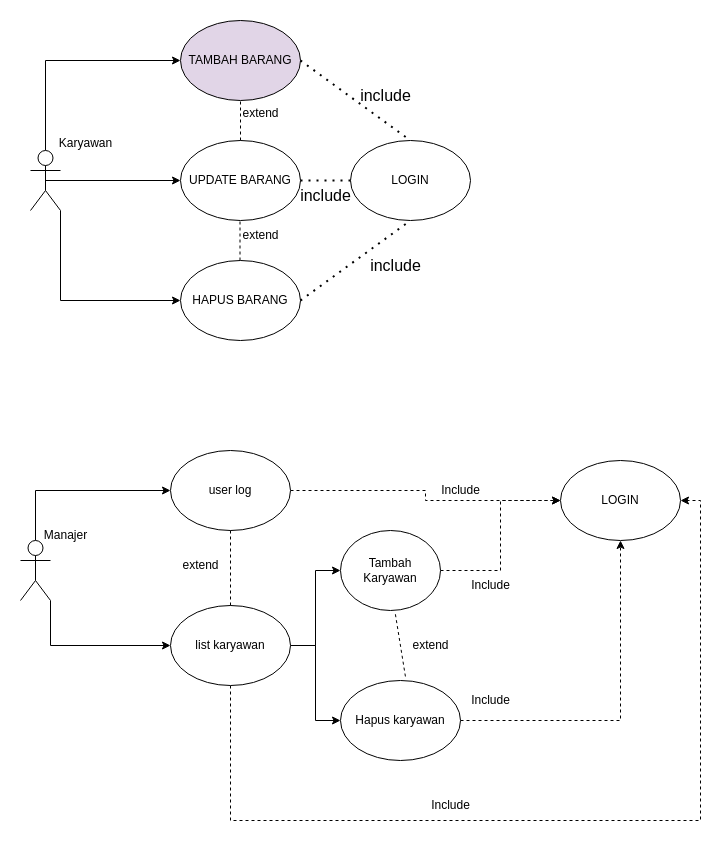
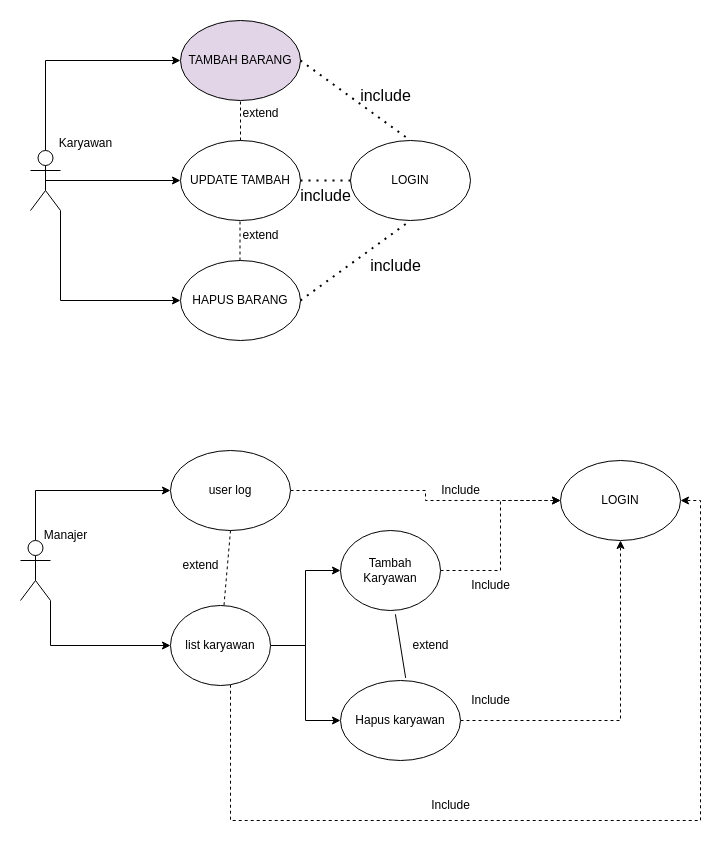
(241, 181) -> (241, 181)
(231, 646) -> (221, 646)
(401, 646) -> (401, 646)
